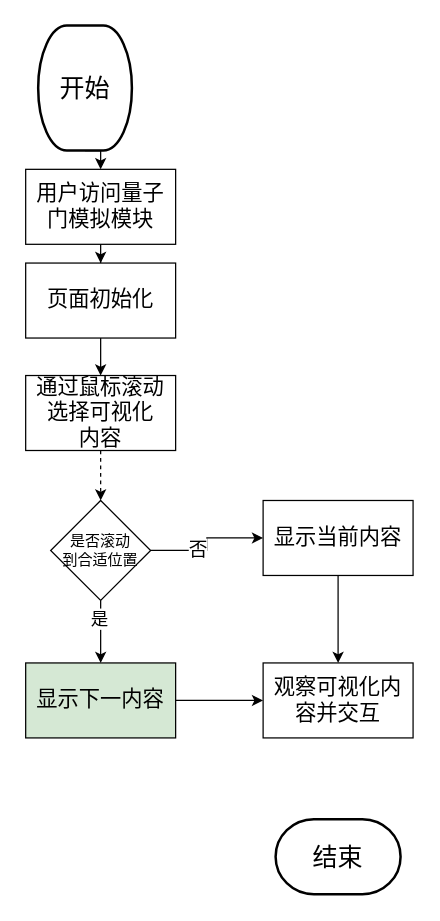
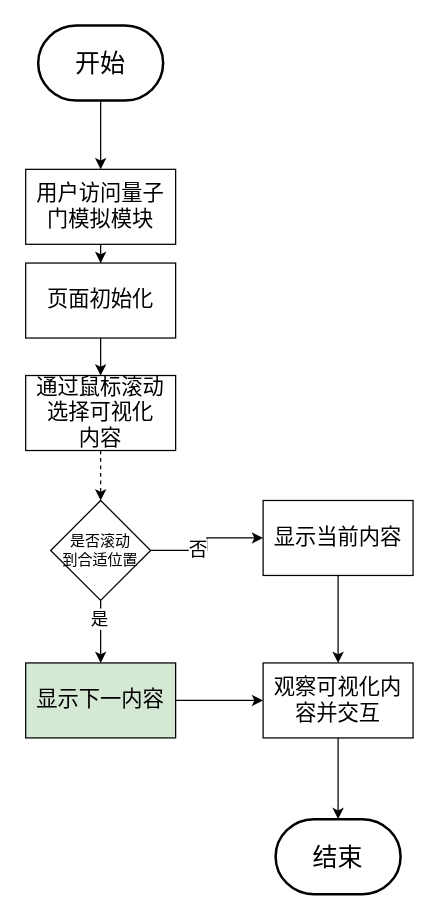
(85, 88) -> (101, 63)
none -> (338, 774)
